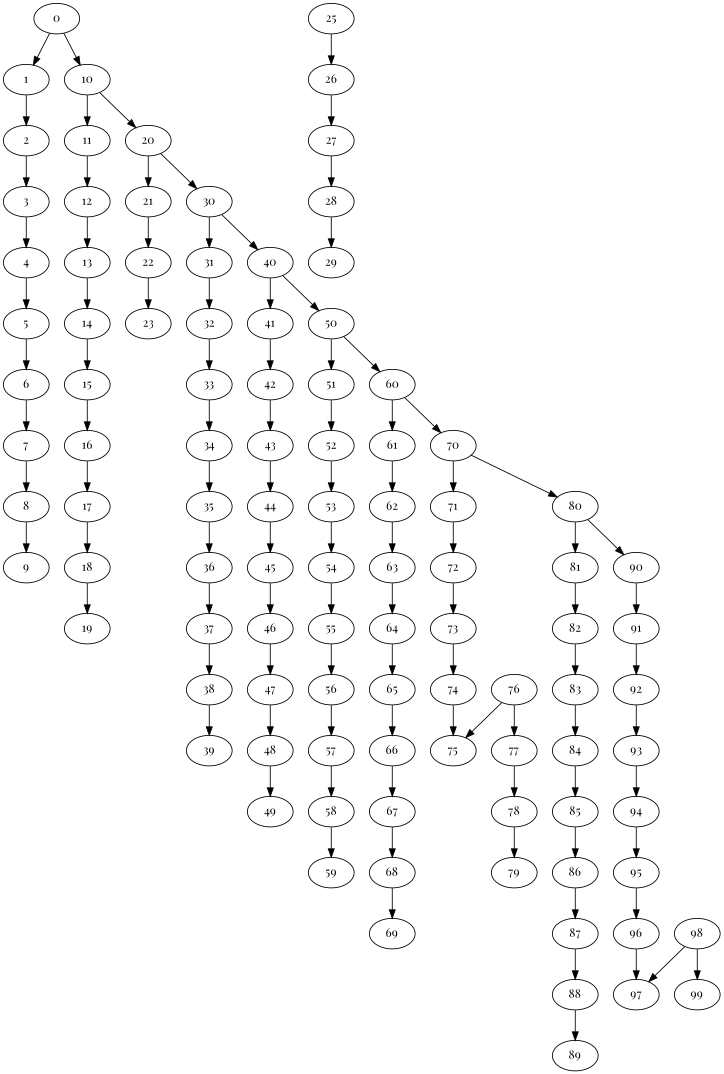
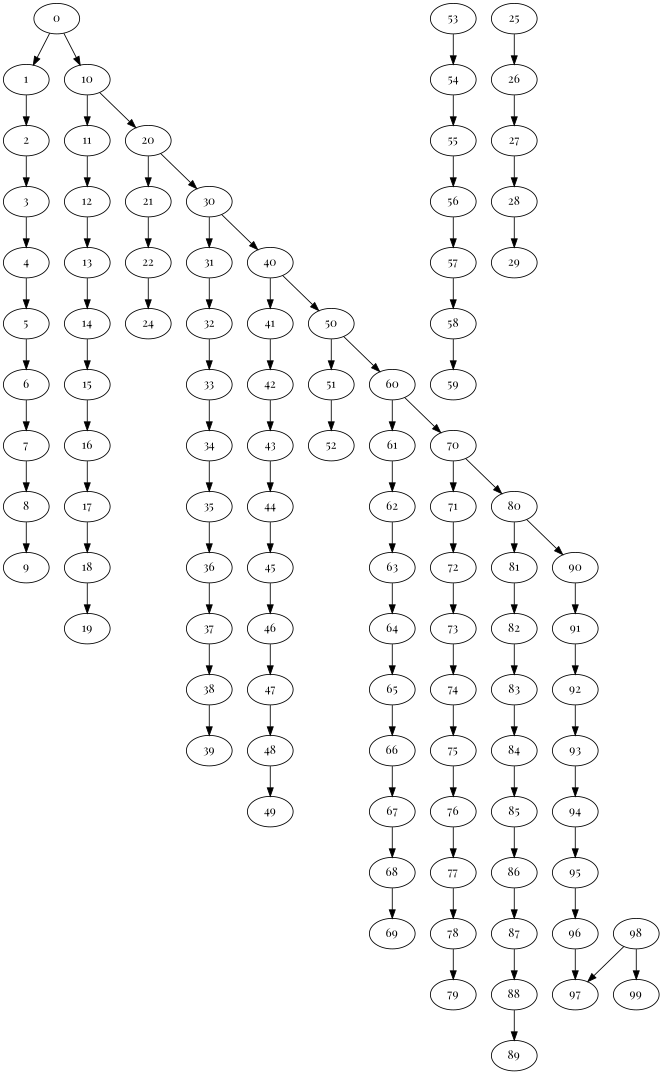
(148, 324) -> (148, 324)
(331, 472) -> none
(487, 717) -> (453, 777)
